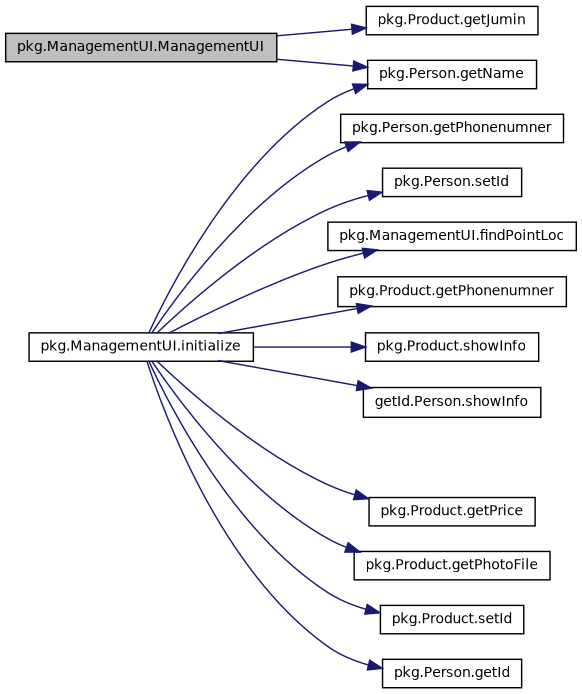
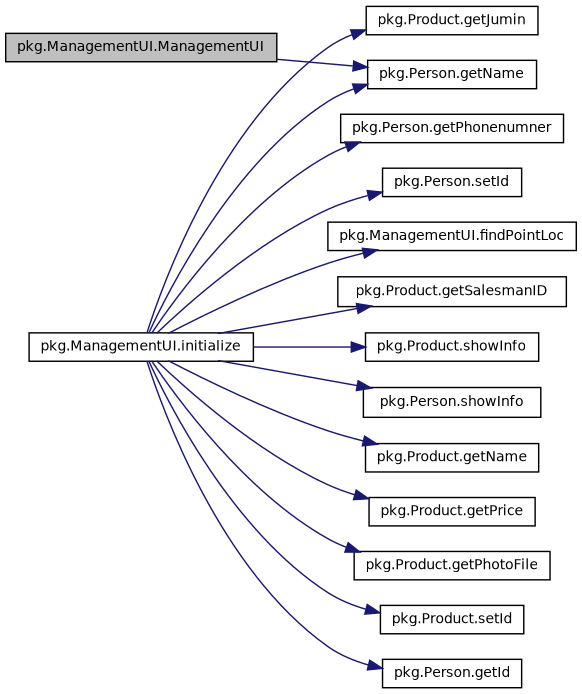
(314, 33) -> (224, 165)
(452, 292) -> (452, 292)
(452, 402) -> (452, 402)
none -> (452, 458)
